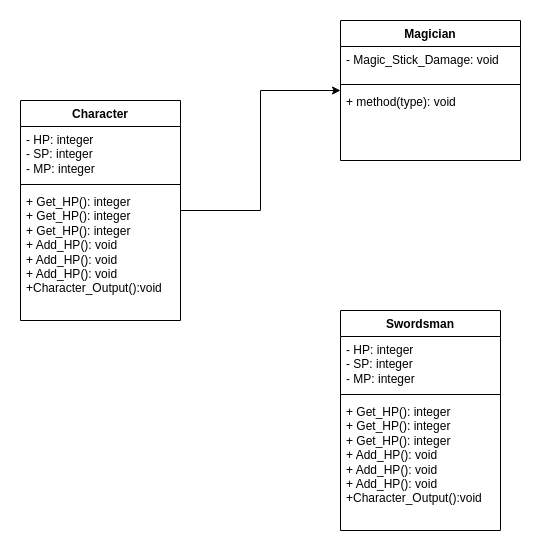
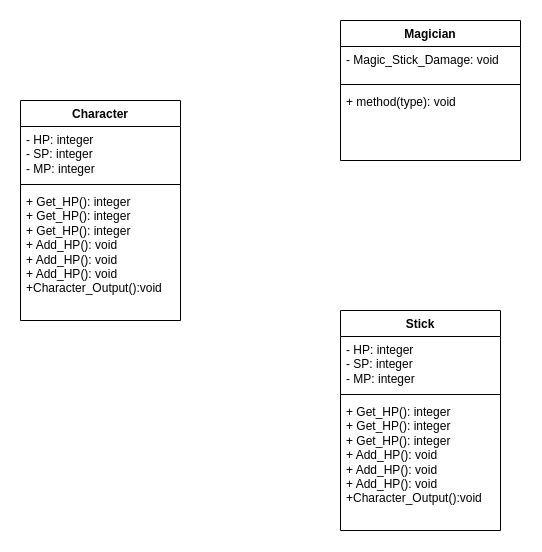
(261, 154) -> none
(421, 325) -> (421, 325)
